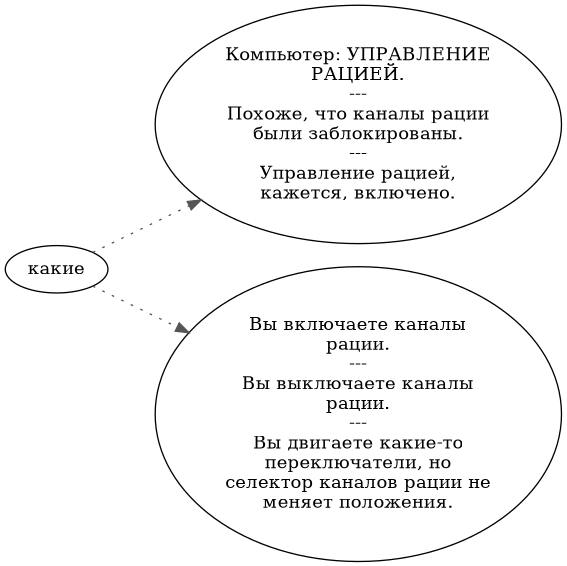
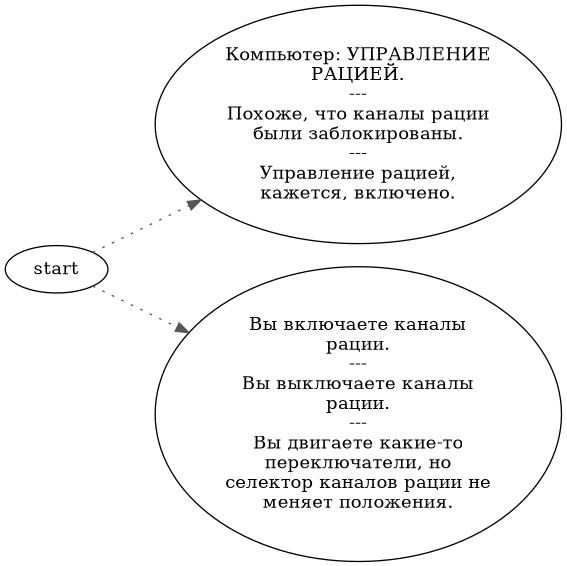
(57, 269) -> (57, 269)
